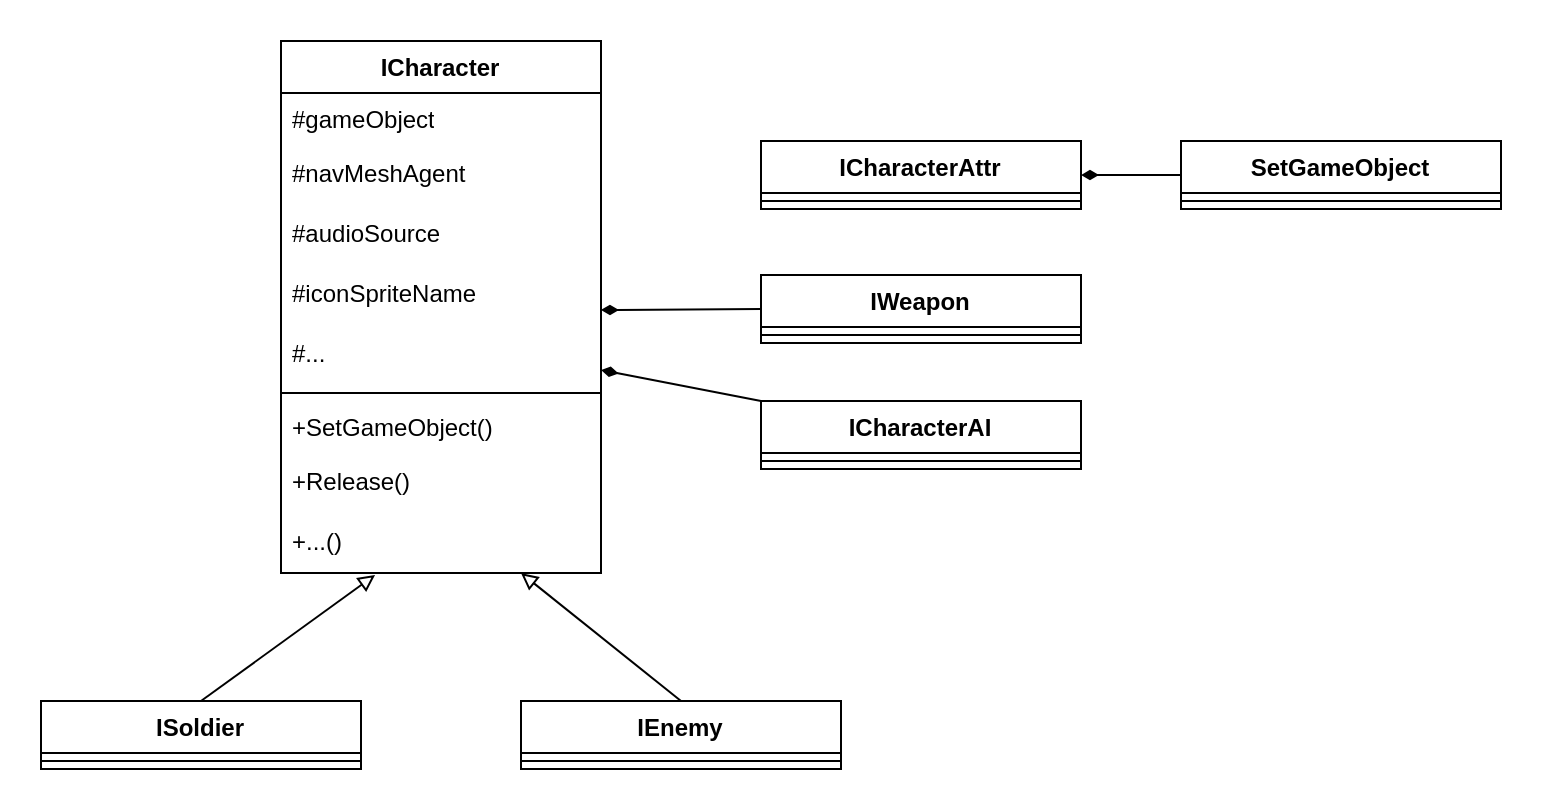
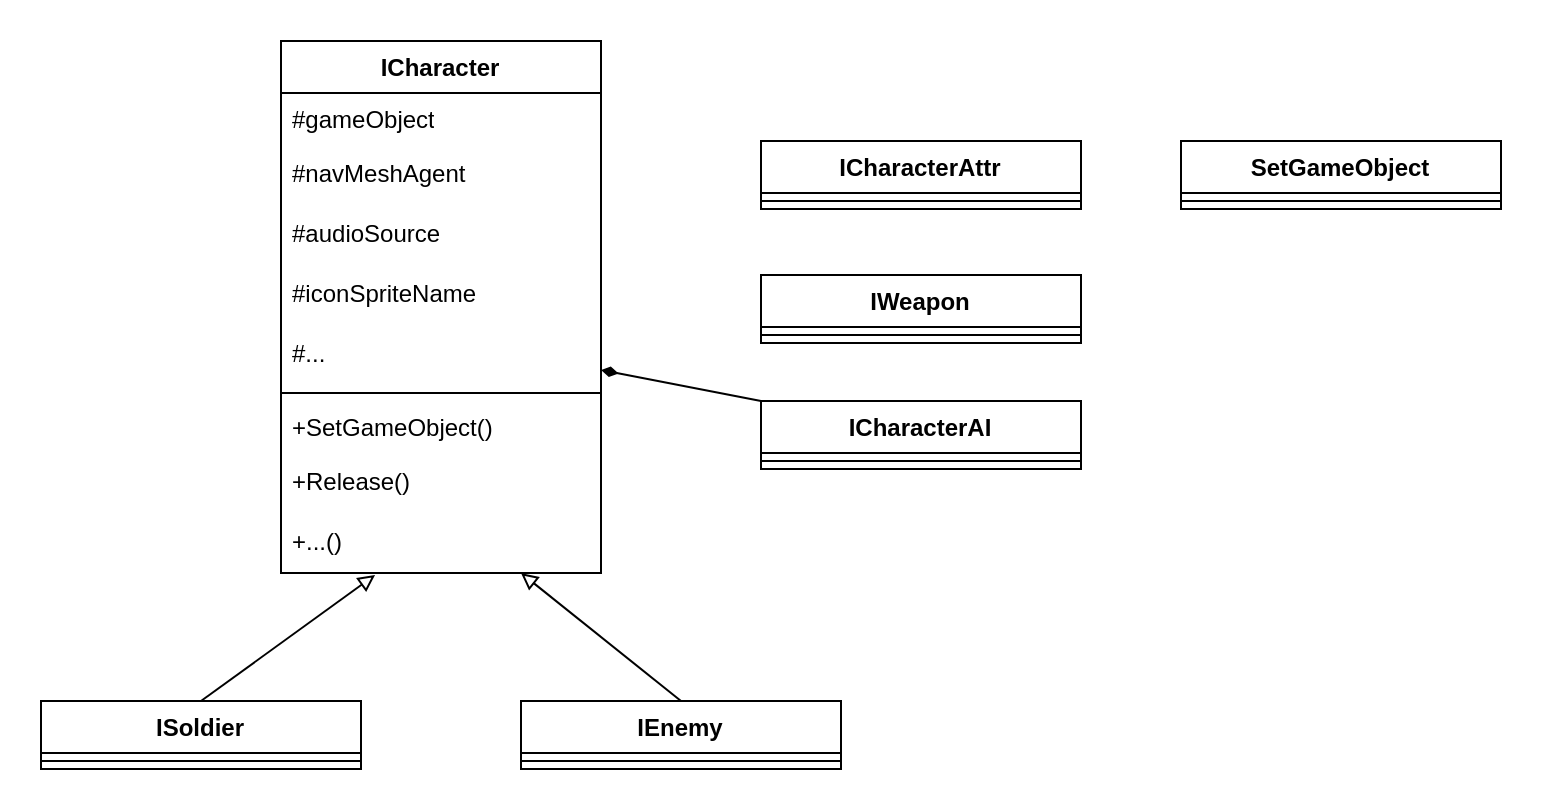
(1139, 175) -> none
(689, 309) -> none
